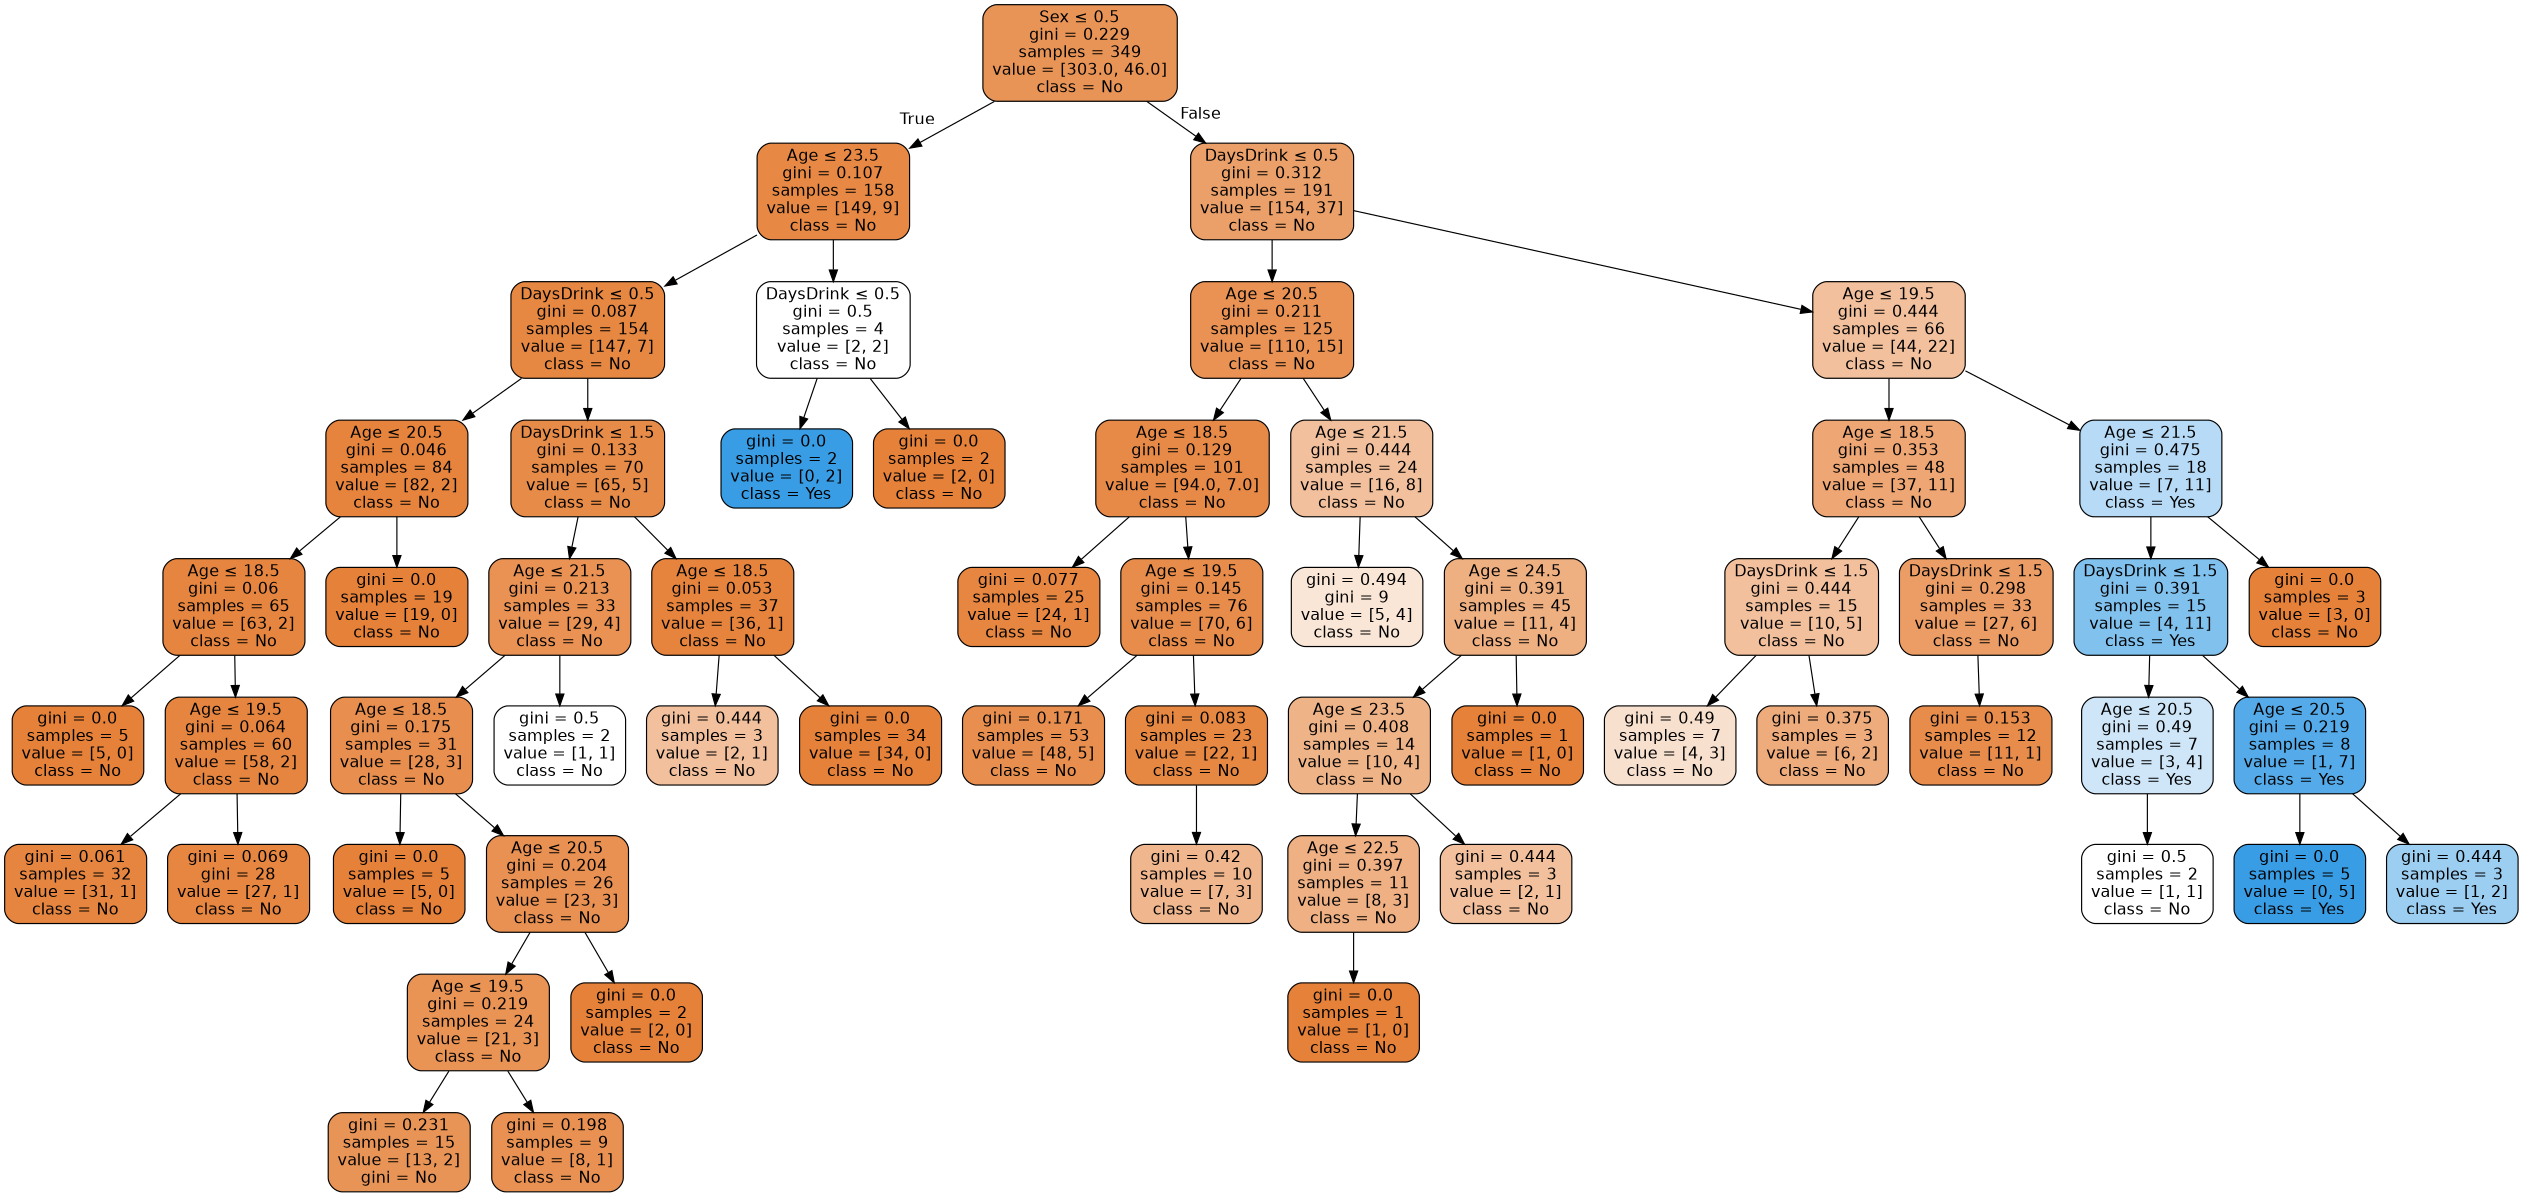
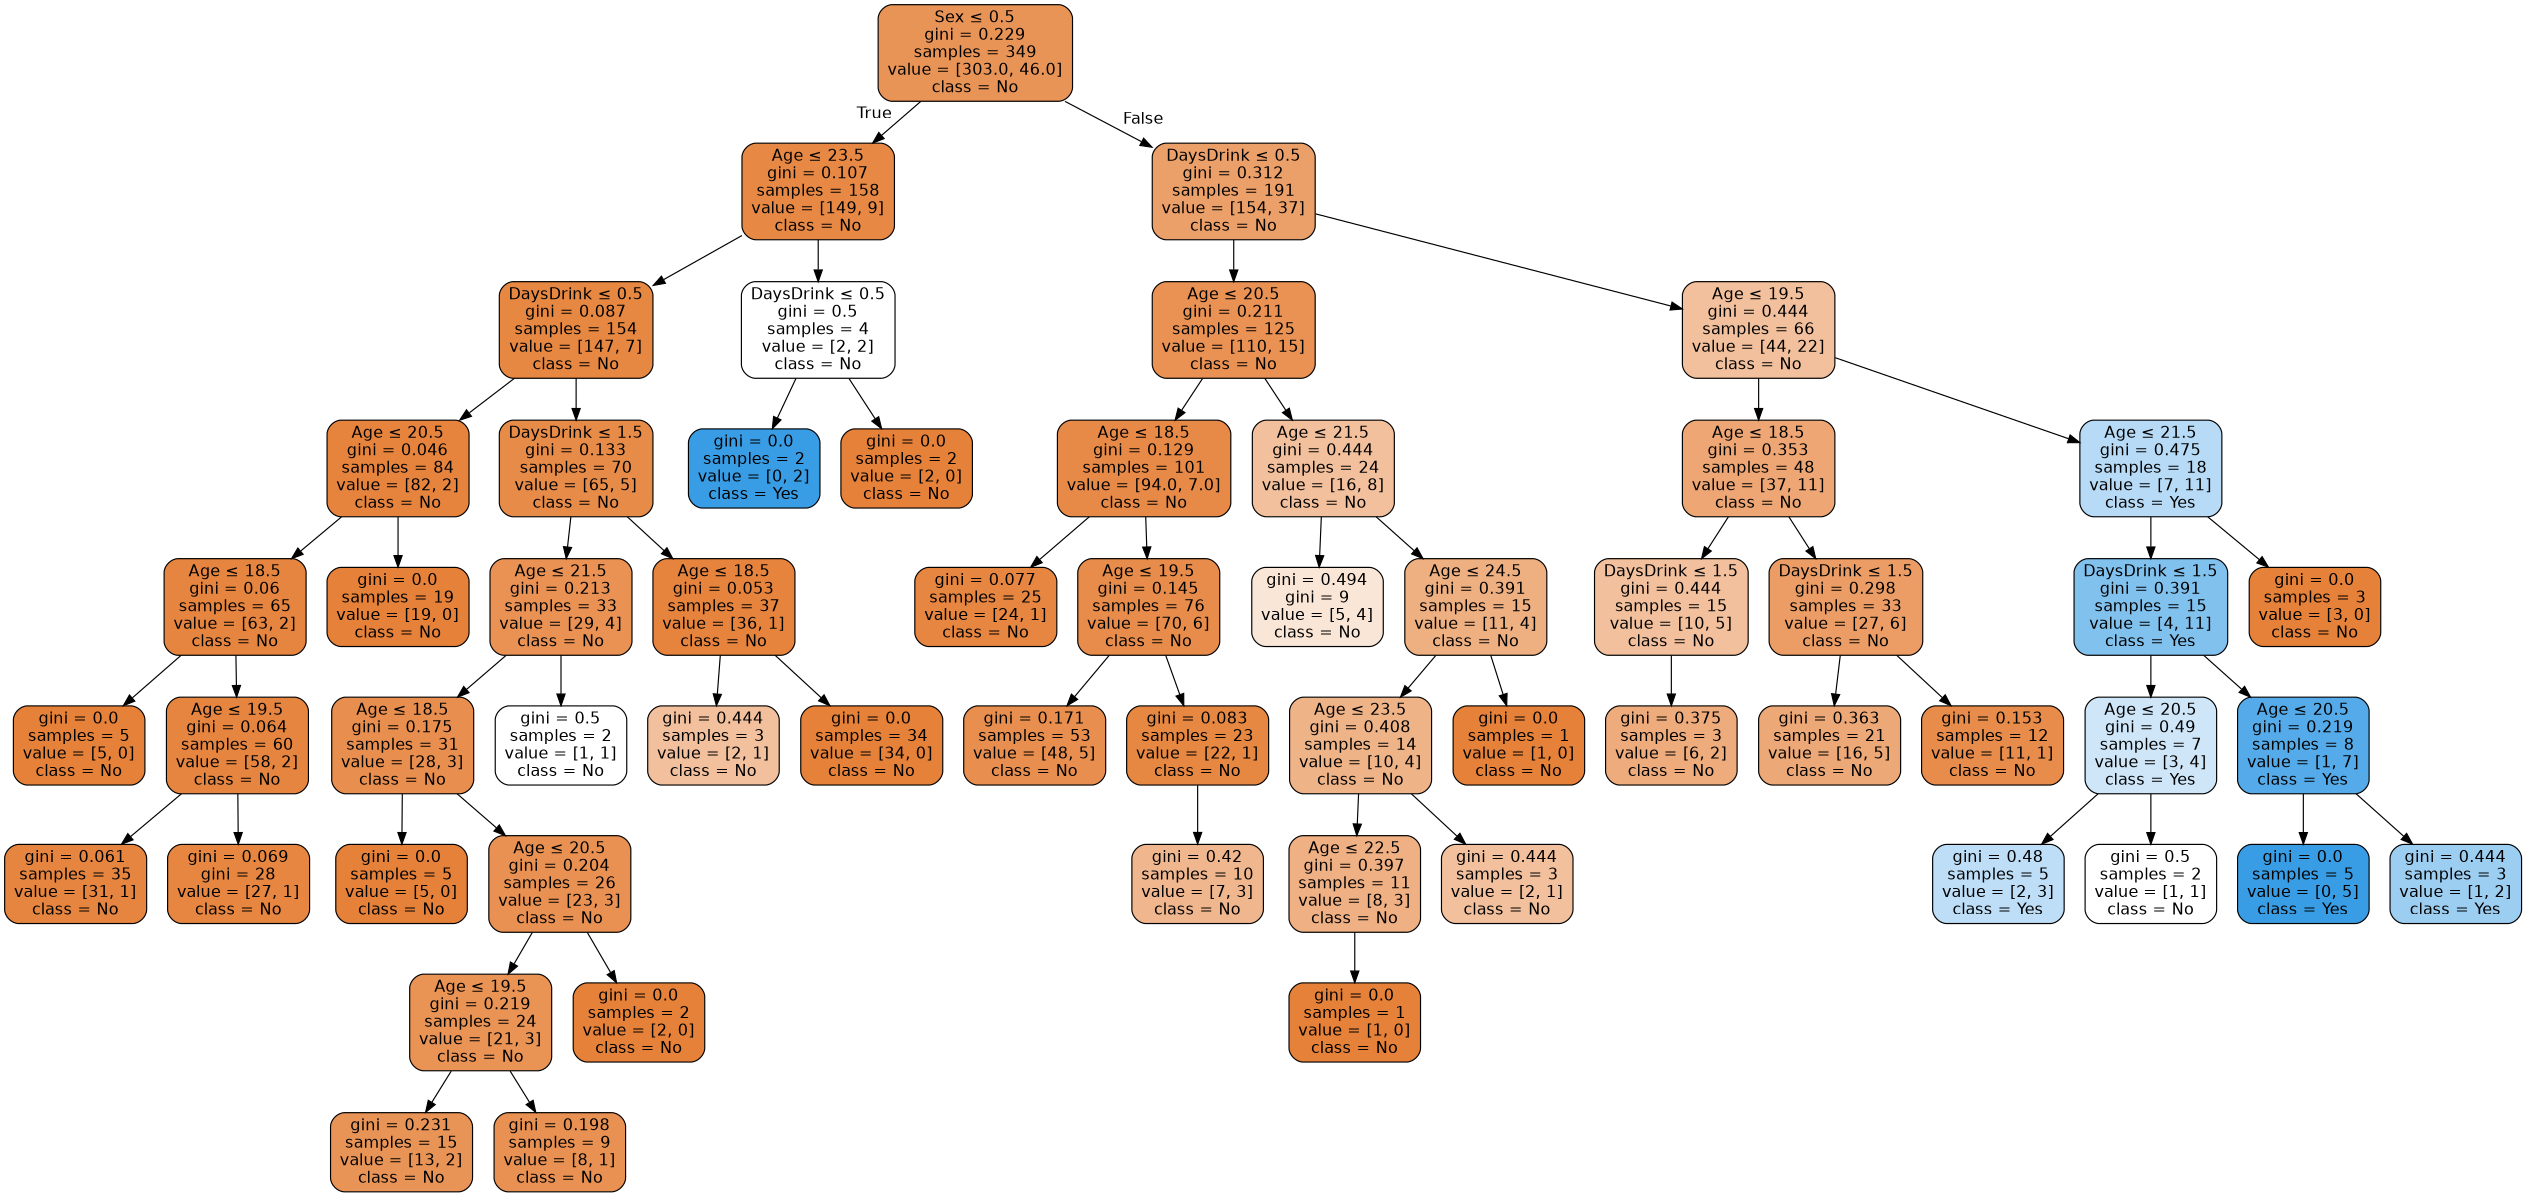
(1515, 606) -> (1476, 606)
(1670, 745) -> none
none -> (1830, 745)
(76, 875) -> (76, 875)
none -> (1998, 884)
(399, 1178) -> (402, 1178)
